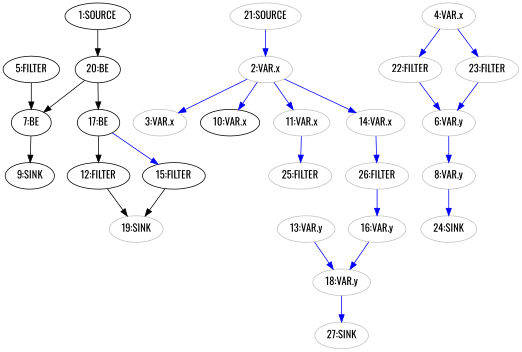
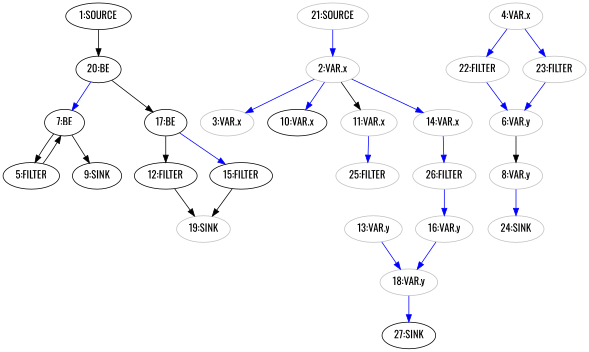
(281, 93) -> (349, 93)
(67, 94) -> (83, 93)
none -> (46, 145)
(449, 146) -> (516, 146)
(342, 335) -> (409, 335)
